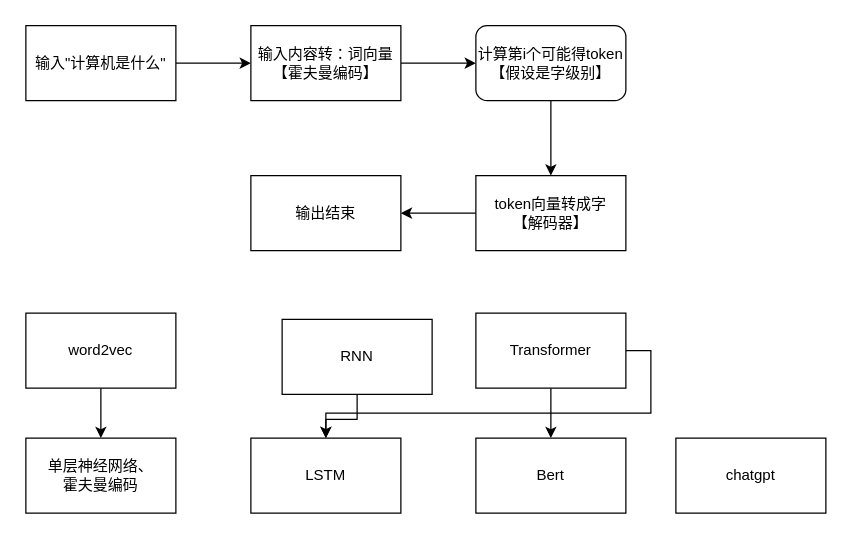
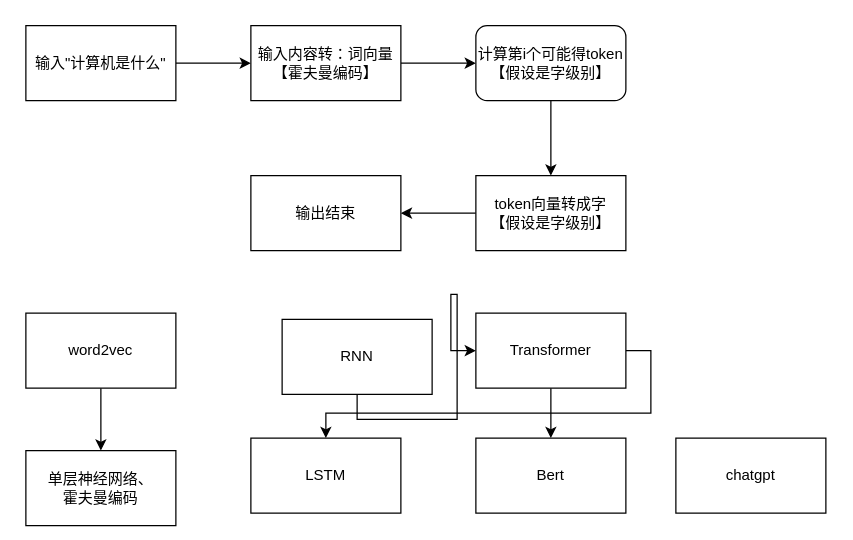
(551, 213) -> (551, 213)
(344, 419) -> (457, 368)
(101, 476) -> (101, 488)
